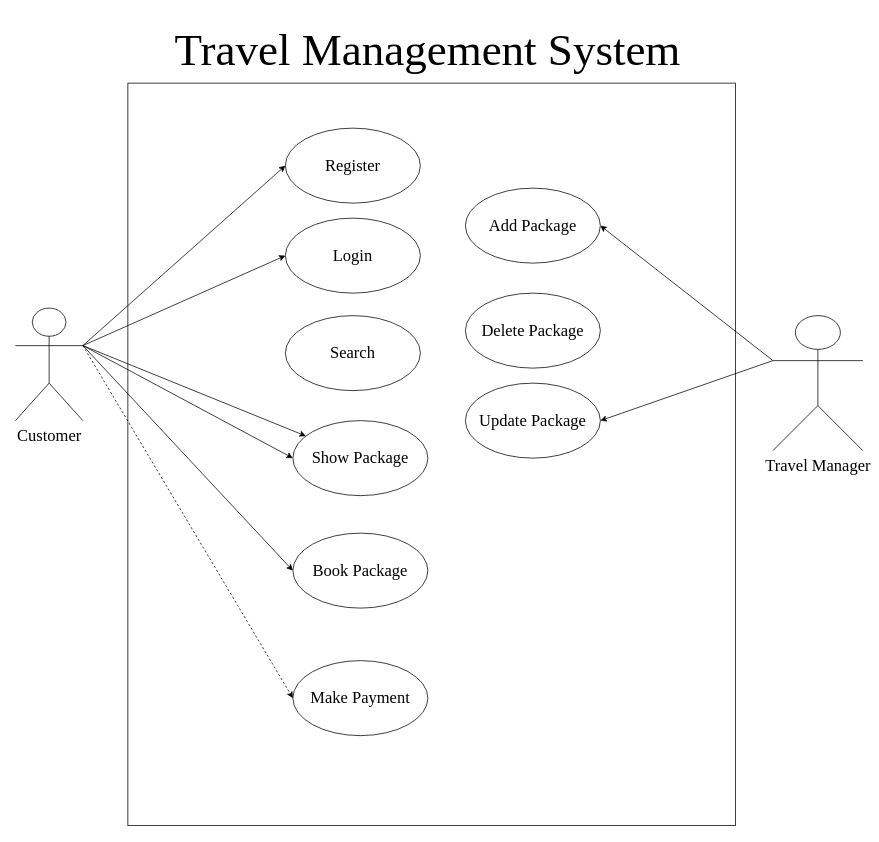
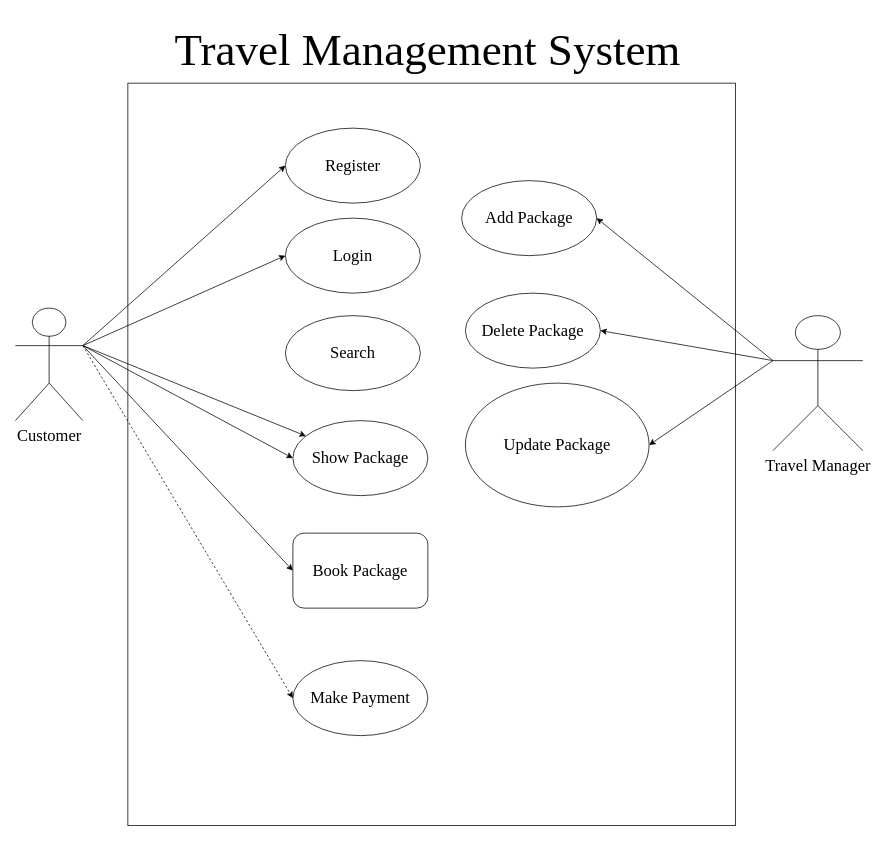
(533, 225) -> (529, 218)
none -> (686, 345)
(533, 420) -> (557, 445)
(360, 570) -> (360, 570)
